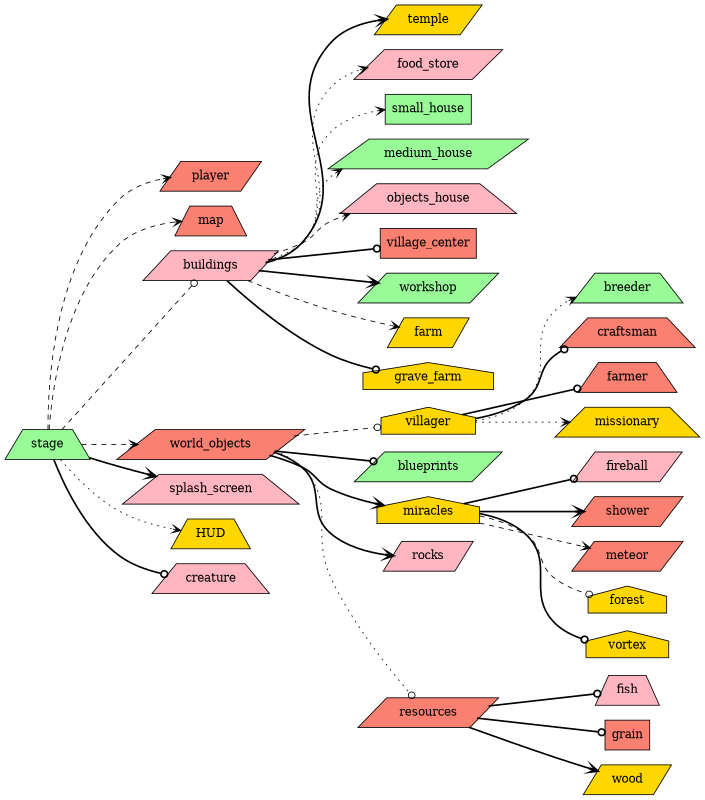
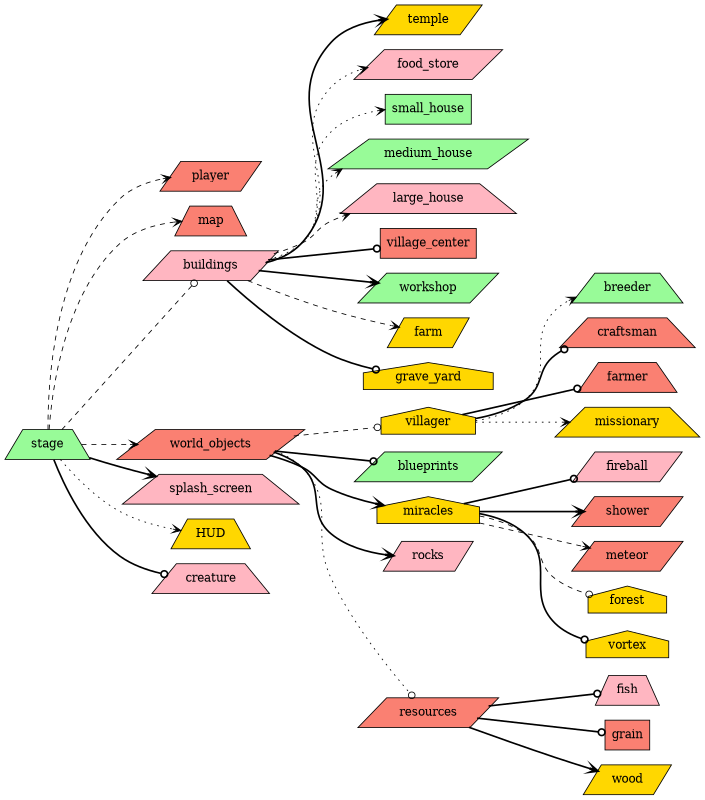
(428, 199) -> (428, 199)
(428, 377) -> (428, 377)
